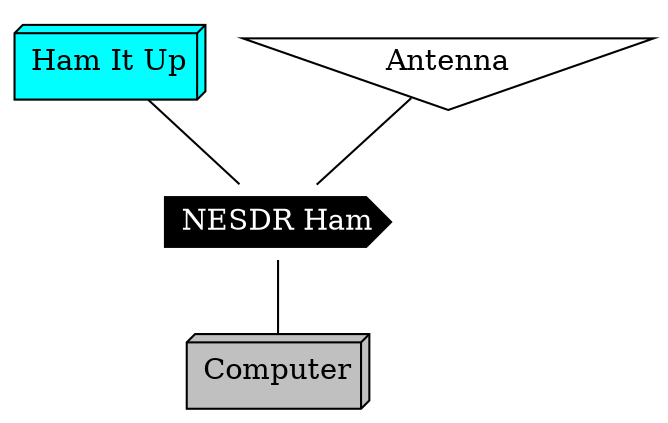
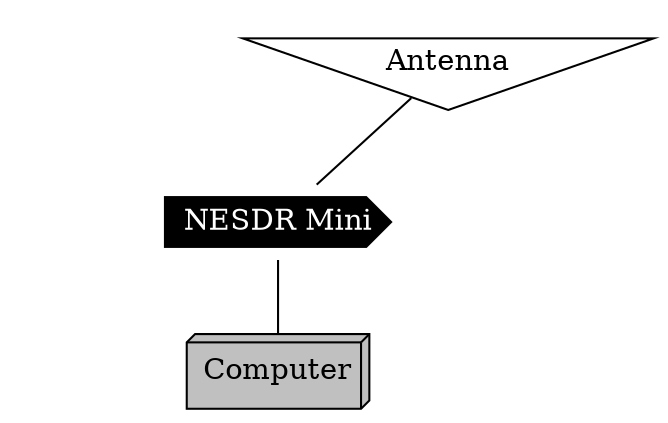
(110, 62) -> none
(278, 222) -> (278, 222)
